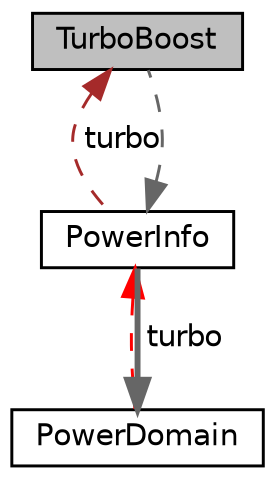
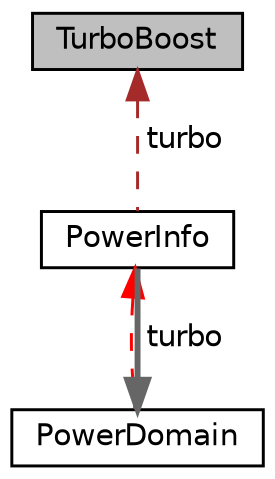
(161, 126) -> none
